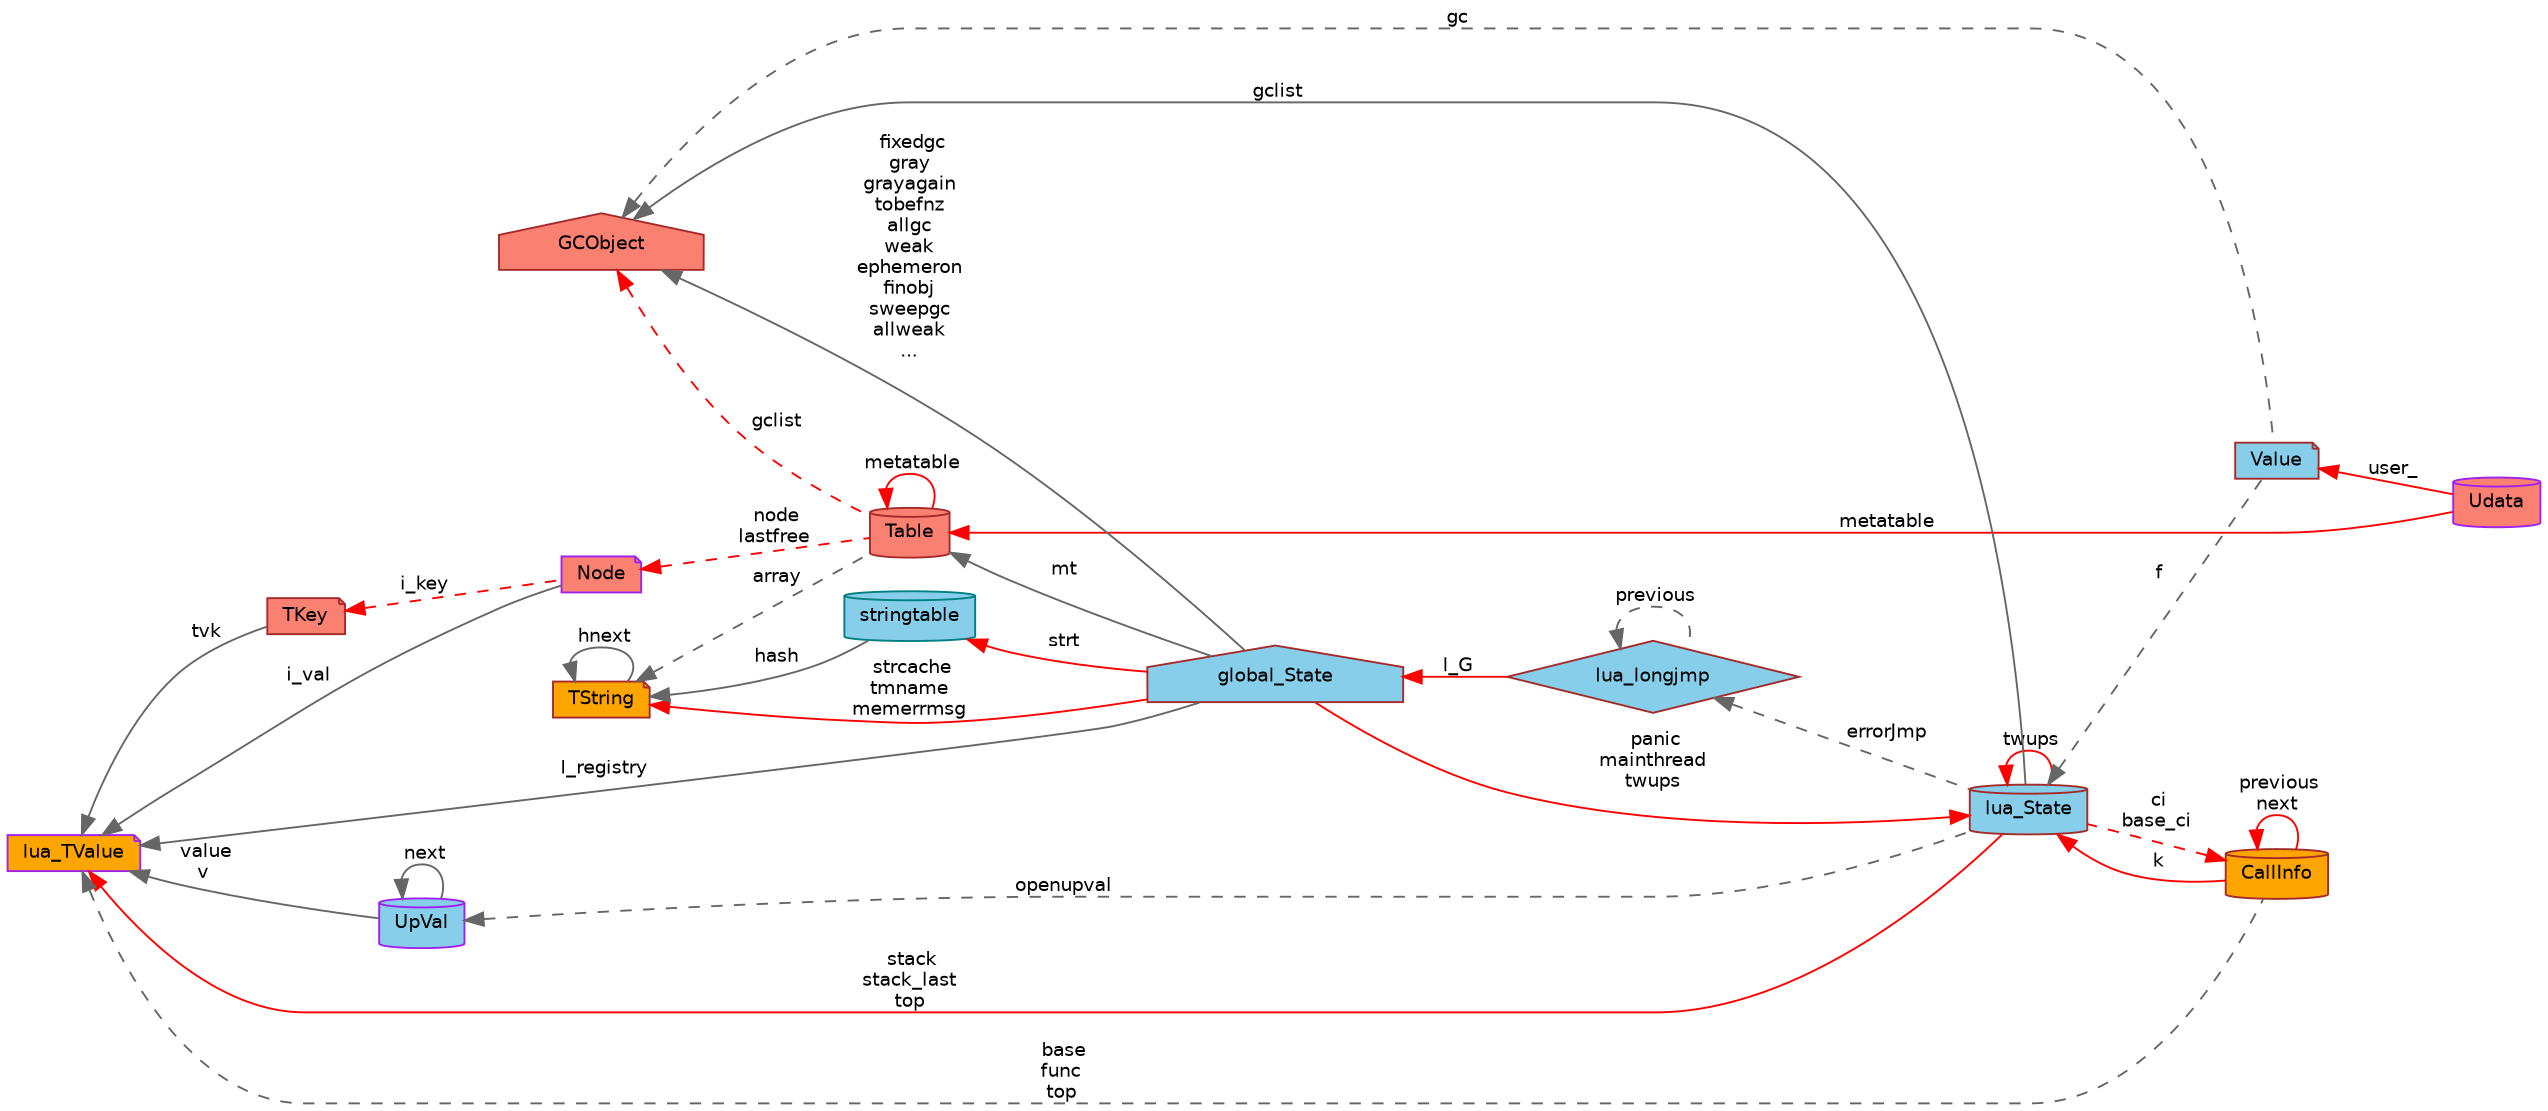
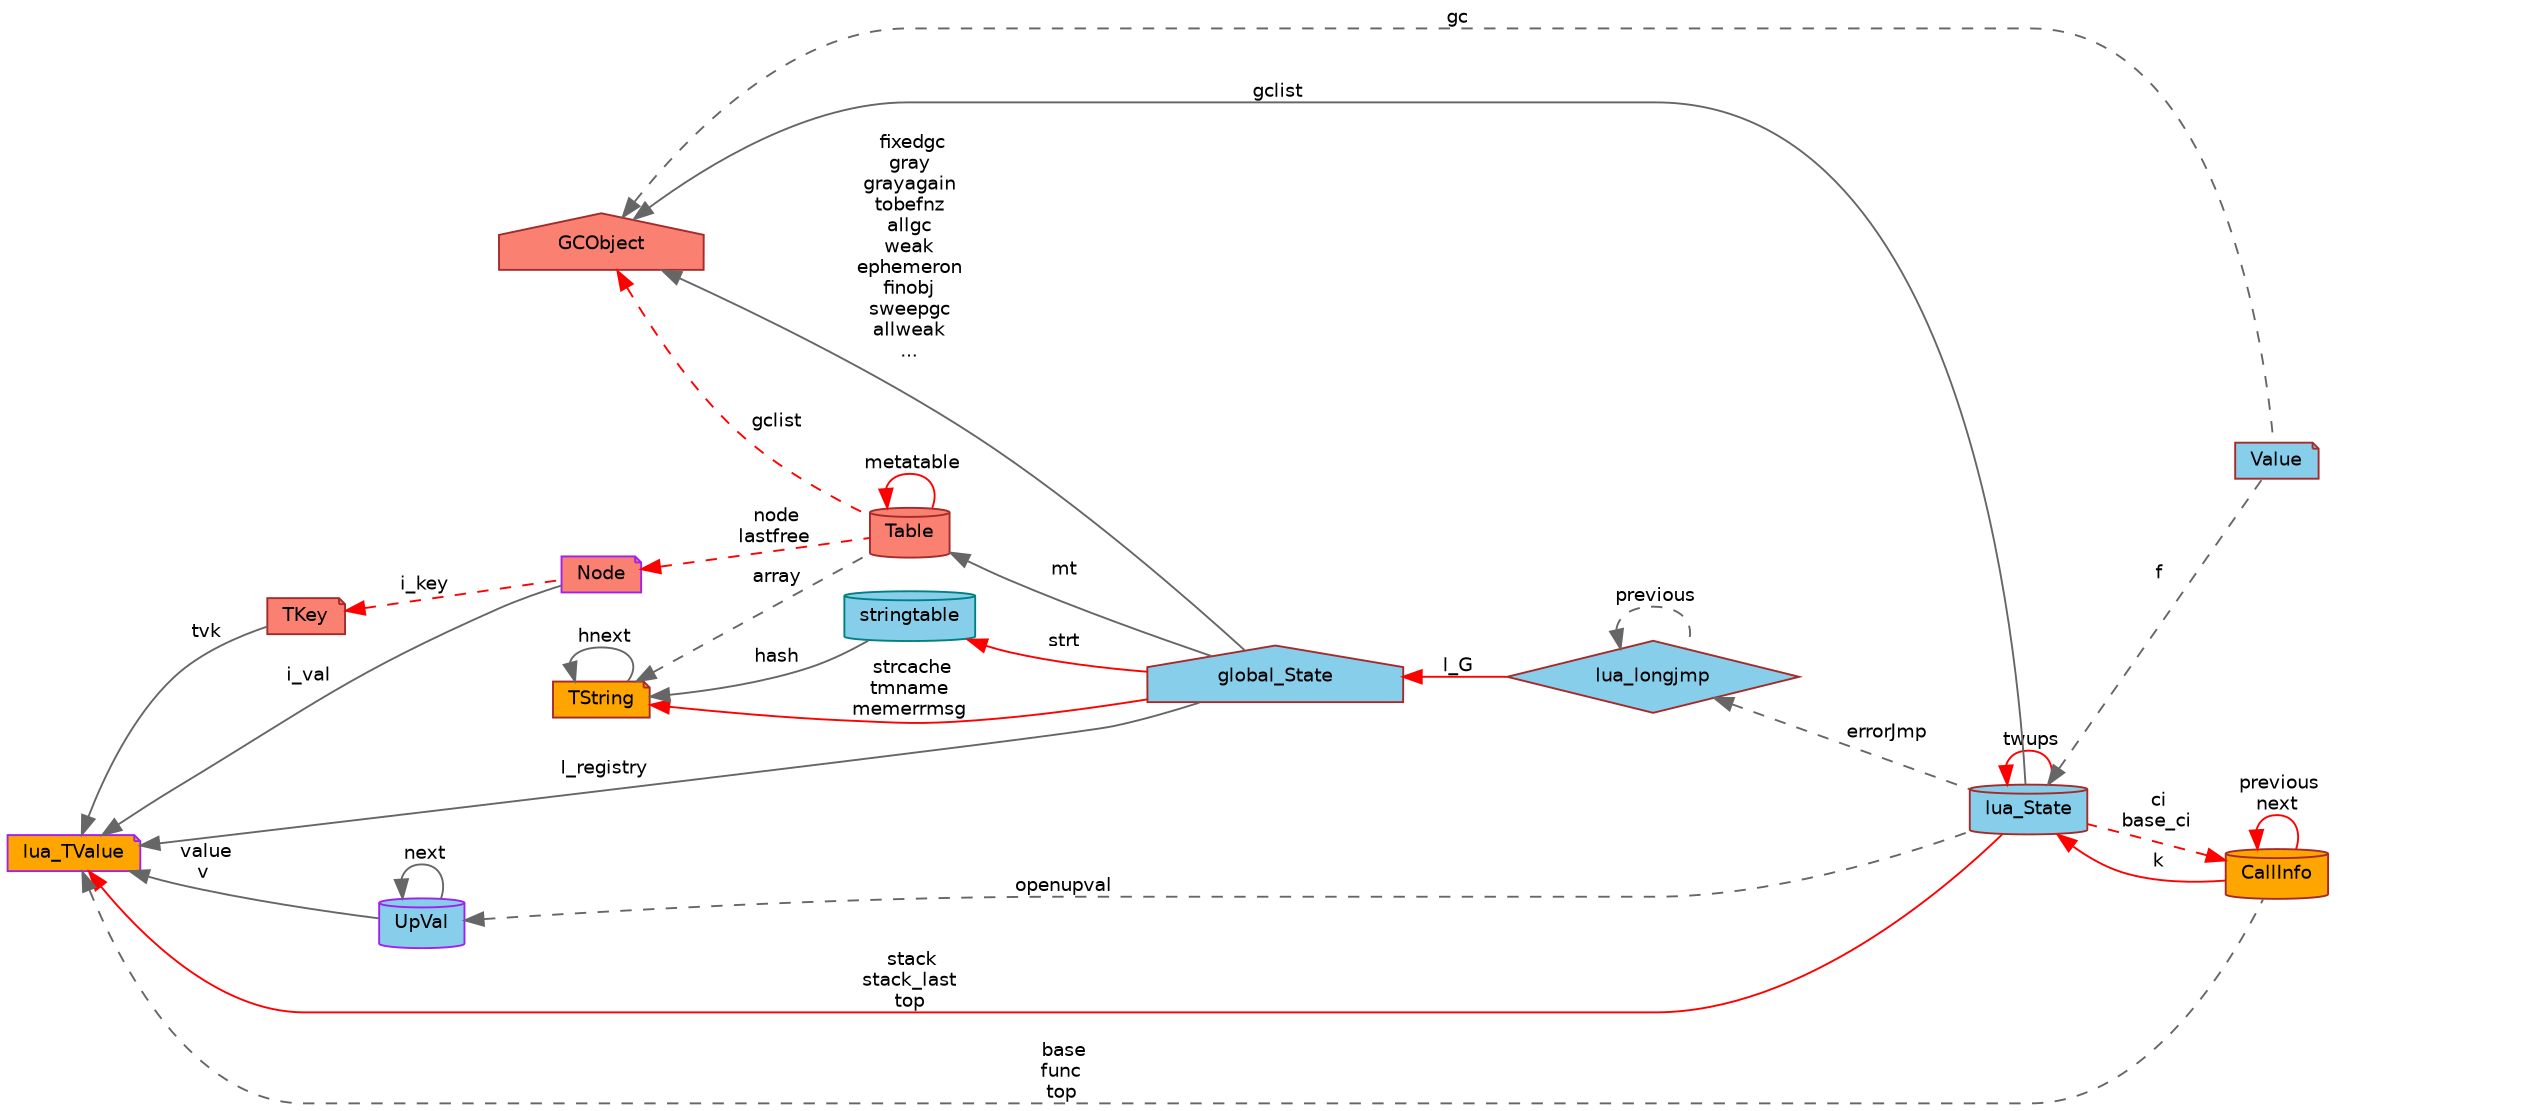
(2497, 502) -> none
(1622, 813) -> none
